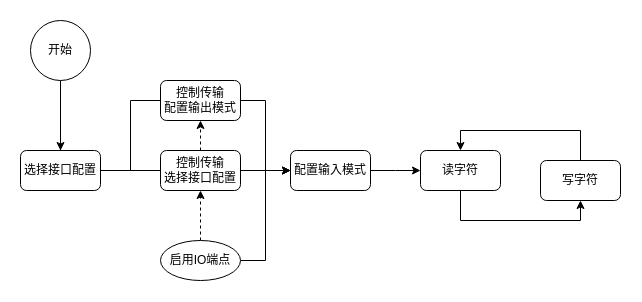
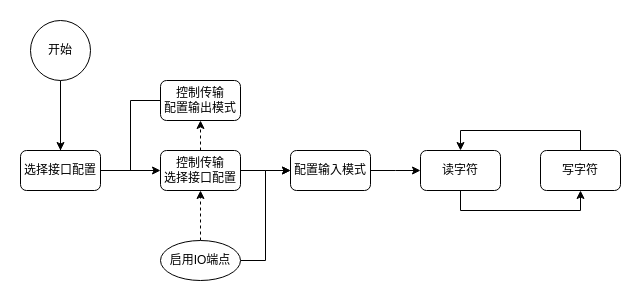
(266, 122) -> none
(155, 171) -> (152, 171)
(581, 181) -> (581, 171)
